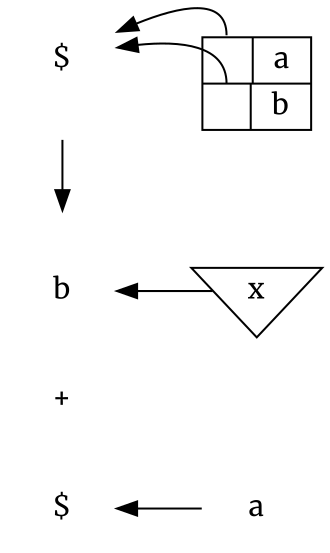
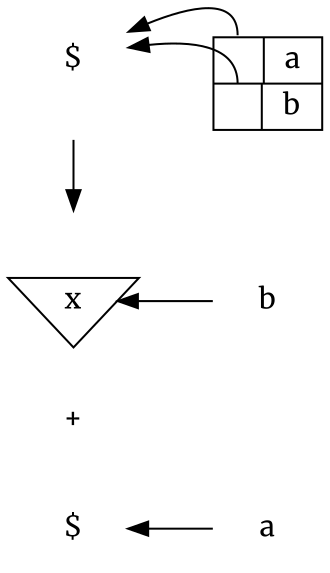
(175, 291) -> (175, 301)
